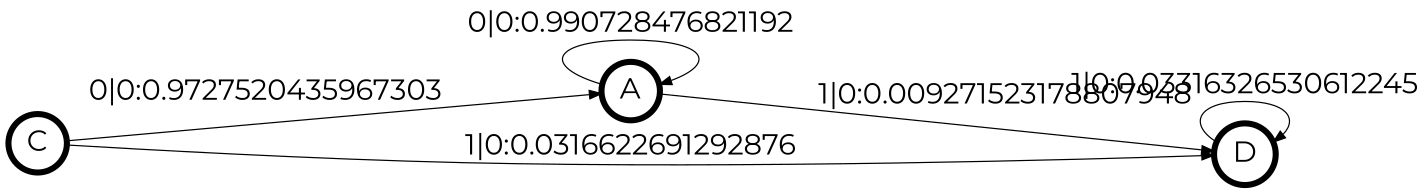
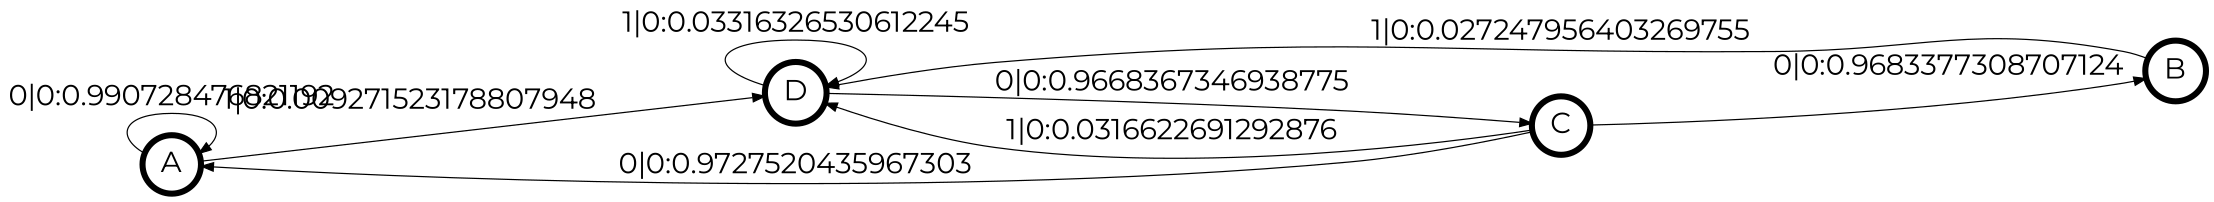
none -> (2176, 71)
none -> (1173, 103)
